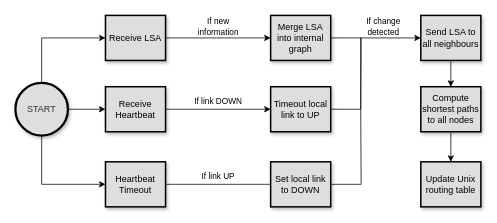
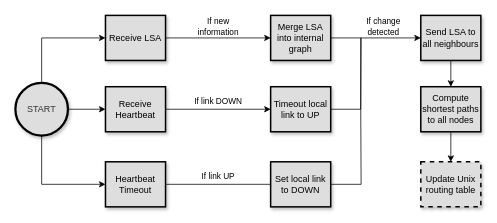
(450, 184) -> (450, 184)
